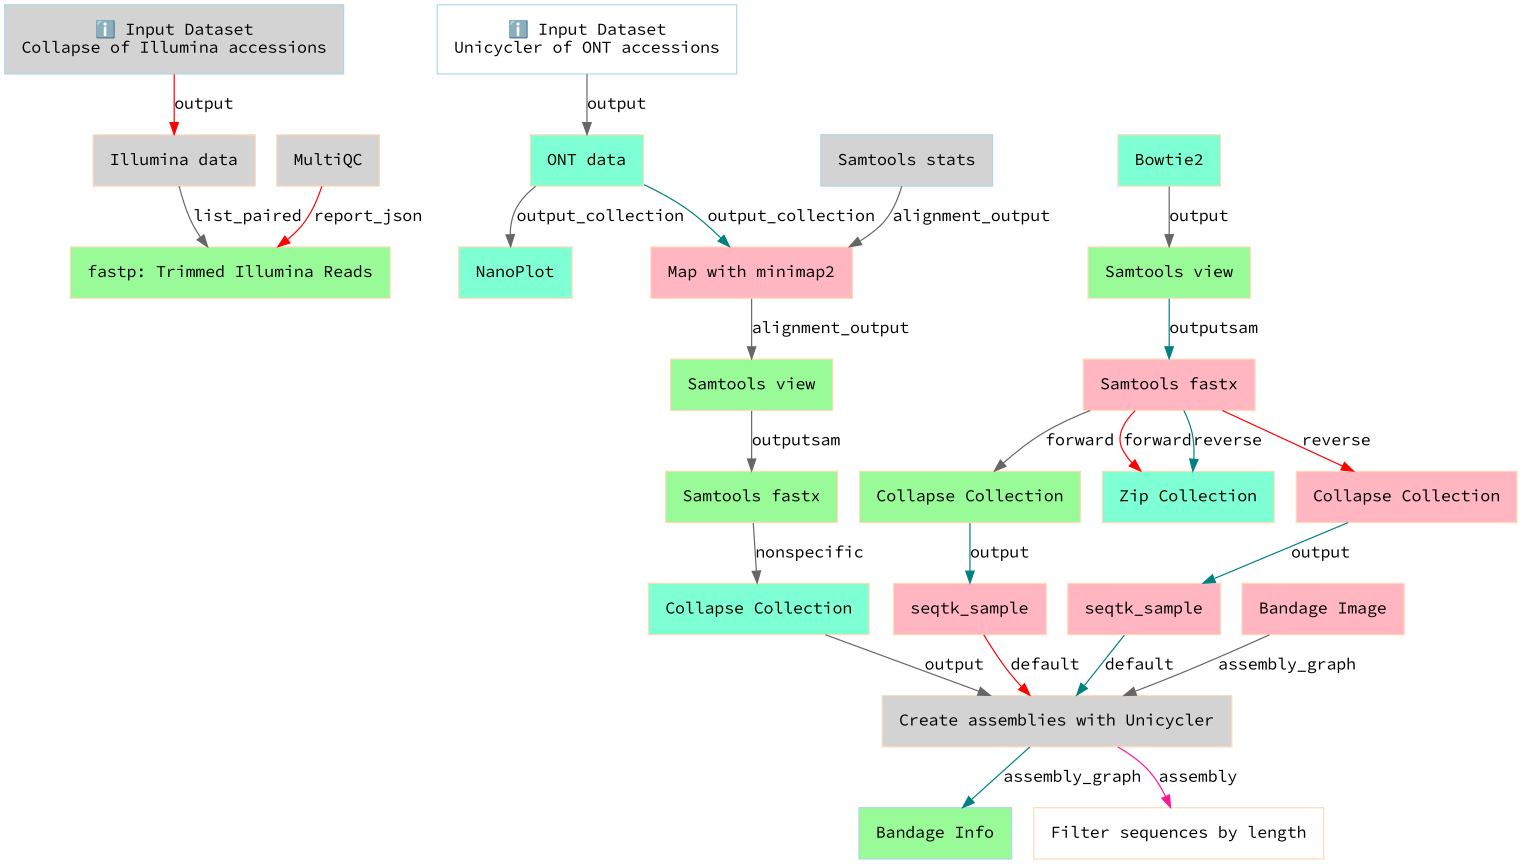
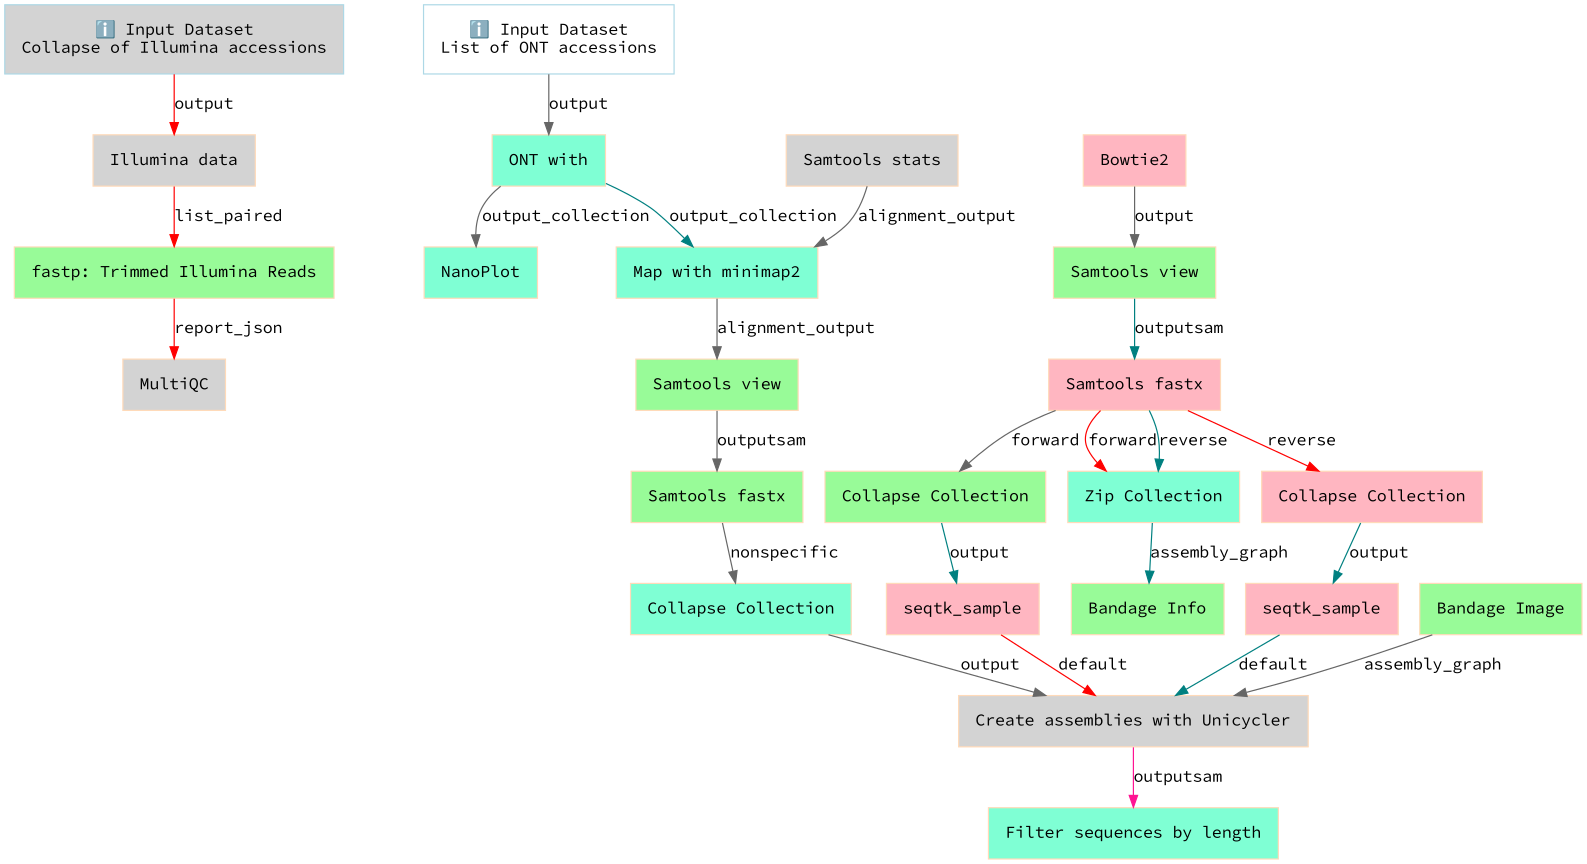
(587, 39) -> (549, 39)
(587, 160) -> (549, 160)
(907, 160) -> (872, 160)
(1169, 160) -> (1135, 160)
(187, 213) -> (174, 211)
(309, 216) -> (174, 323)
(752, 273) -> (717, 273)
(1323, 609) -> (1501, 609)
(1001, 773) -> (1151, 547)
(1198, 777) -> (1178, 777)
(935, 833) -> (1148, 609)
(1179, 833) -> (1133, 833)
